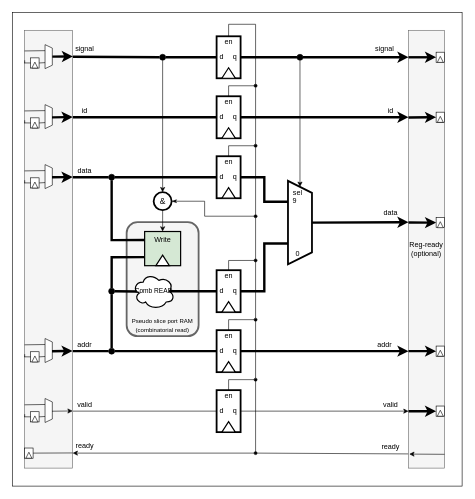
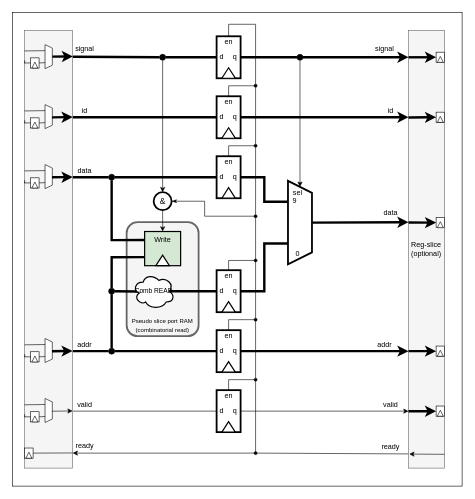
(427, 249) -> (427, 249)
